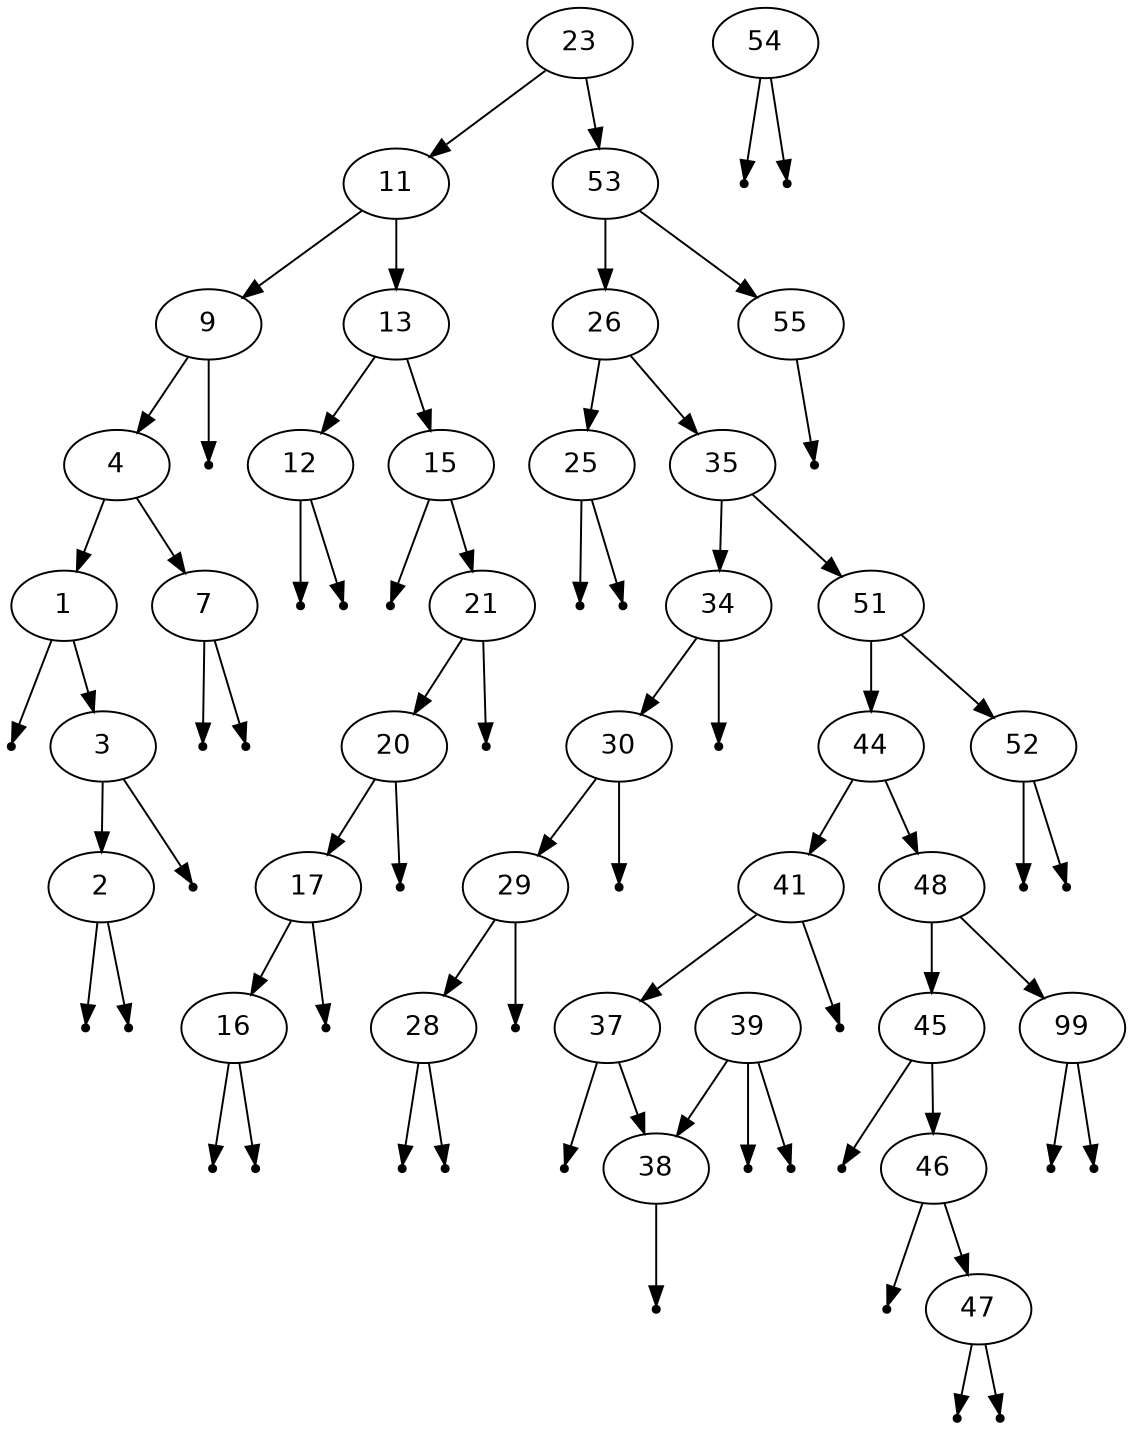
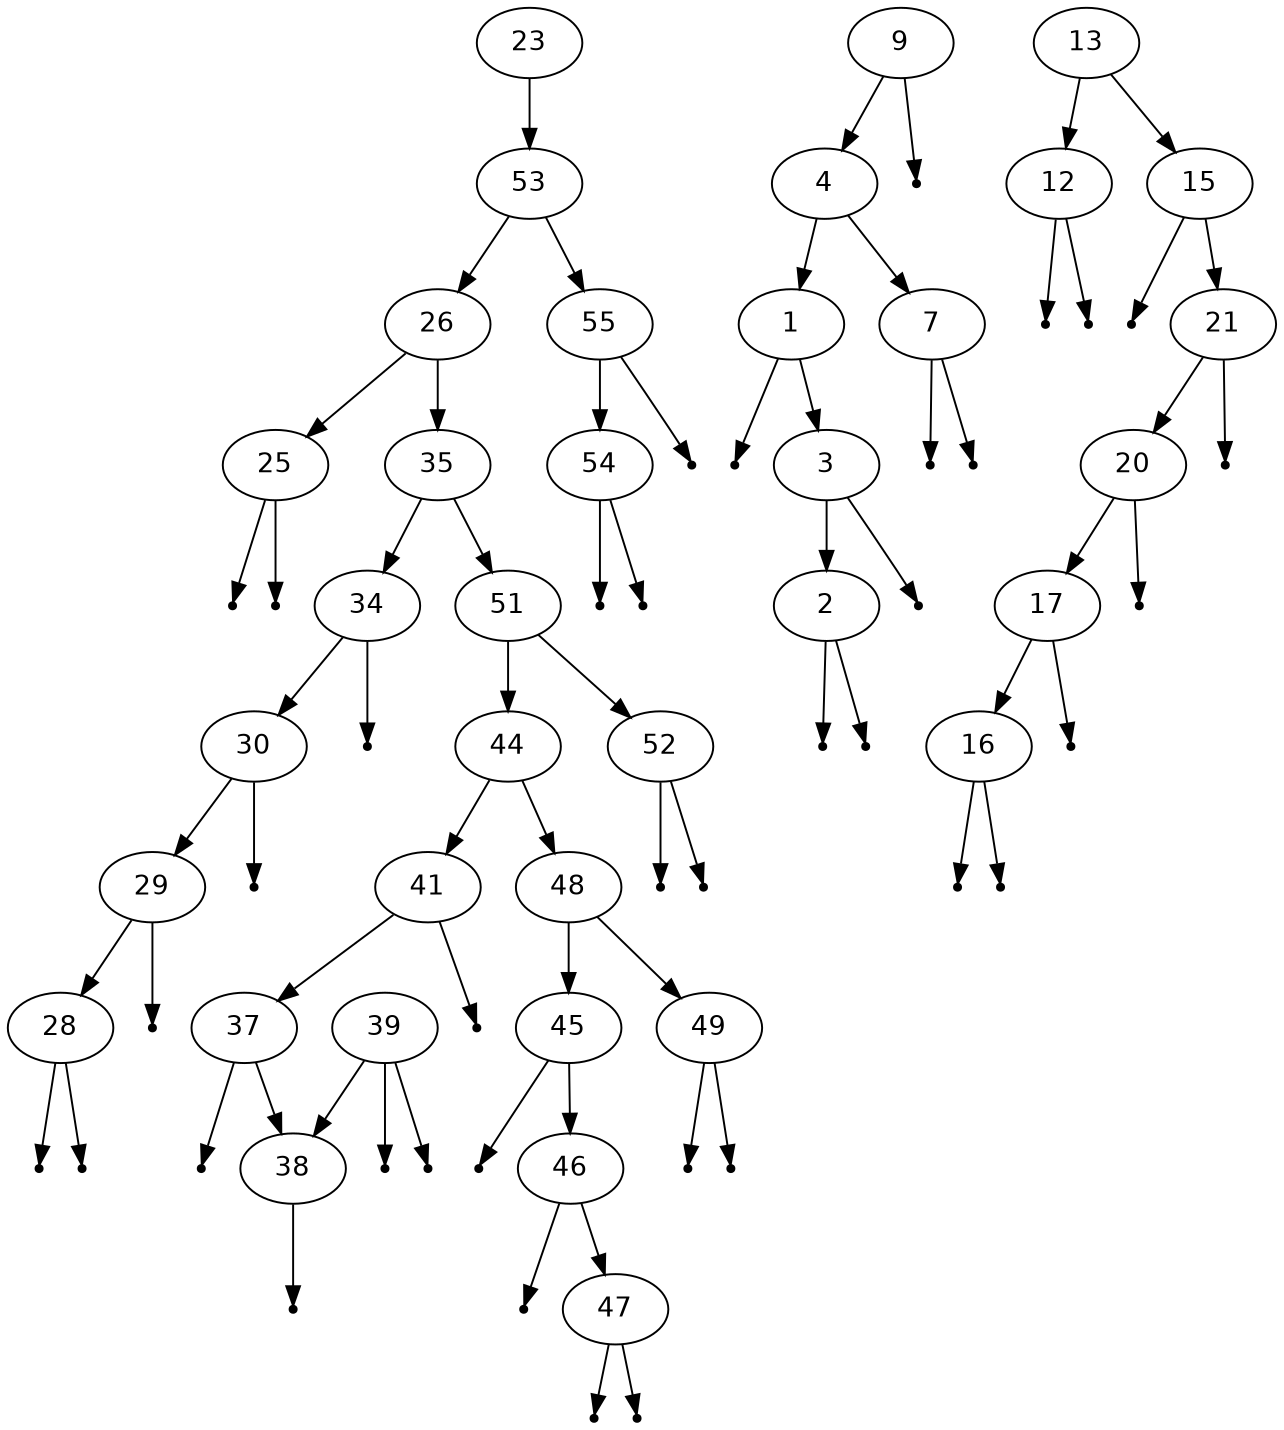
(396, 184) -> none
none -> (600, 385)
(1072, 1028) -> (709, 1028)
